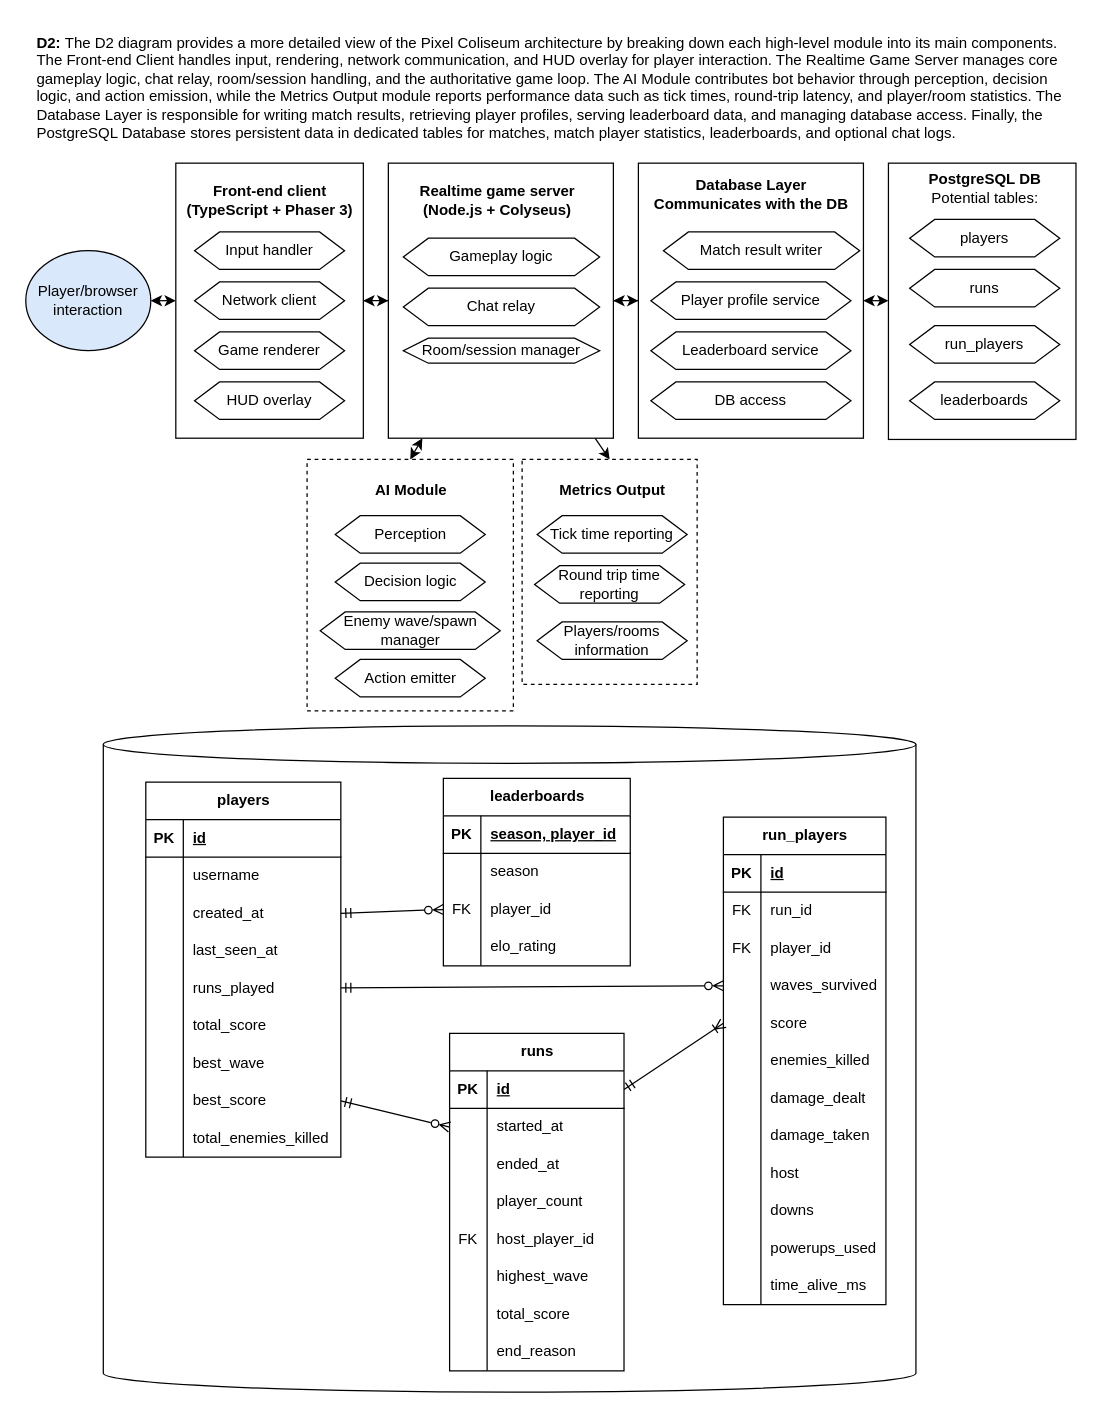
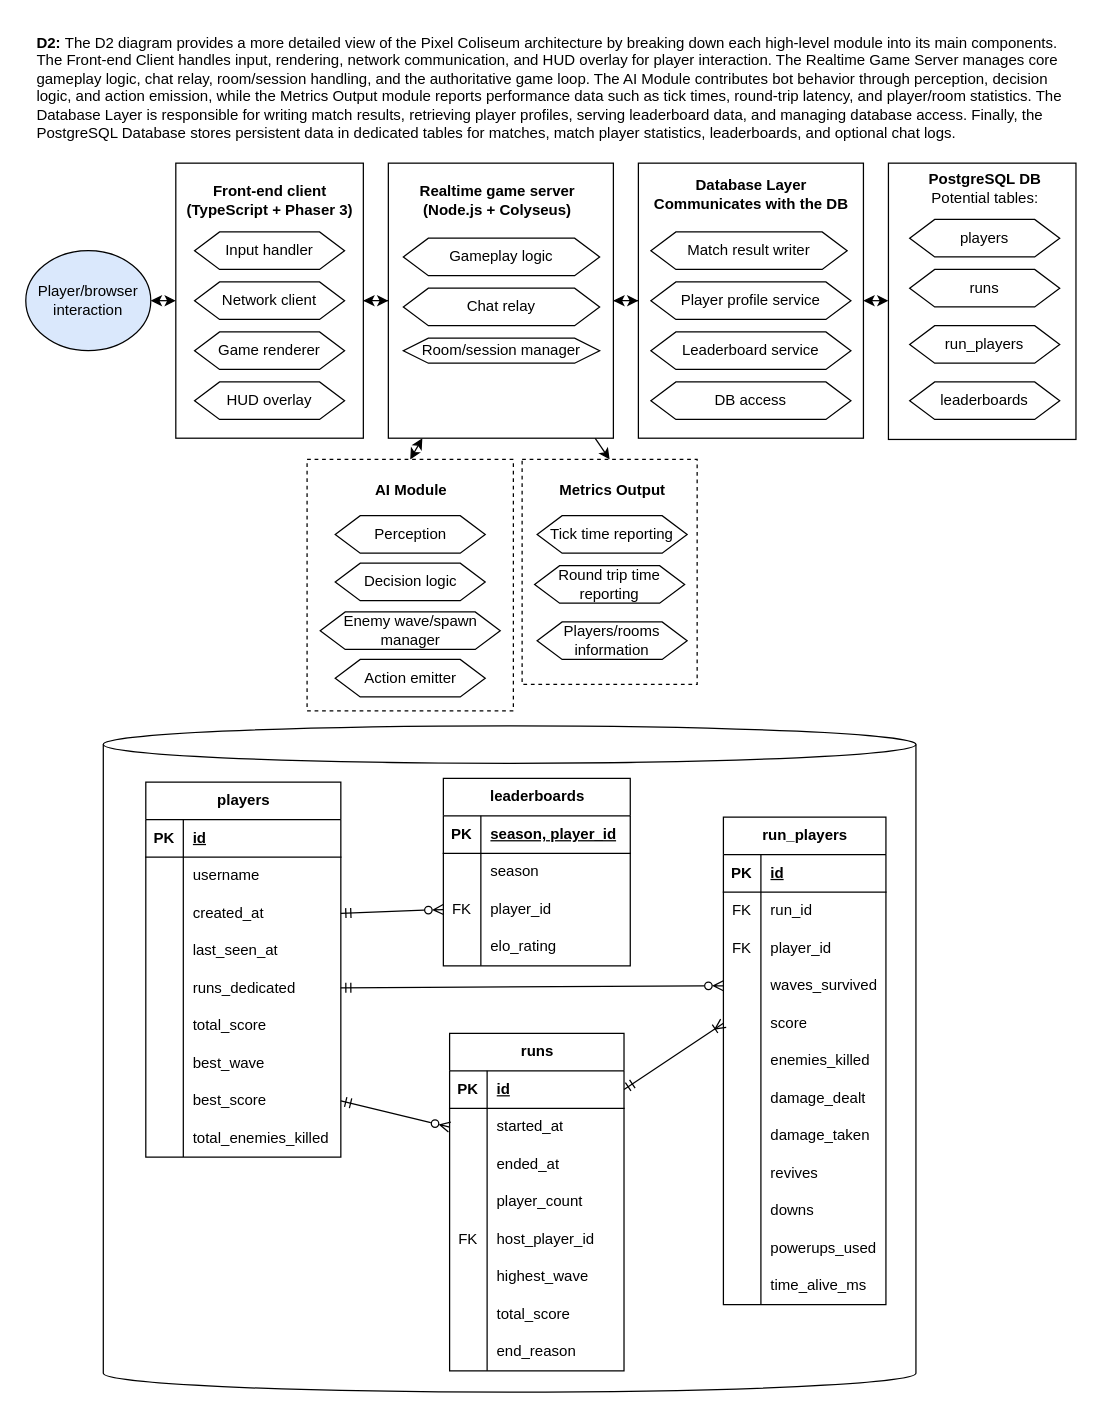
(761, 251) -> (749, 251)
(237, 988) -> (250, 988)
(787, 1173) -> (798, 1173)
